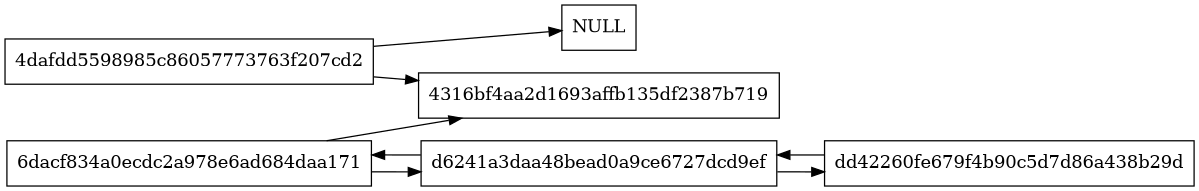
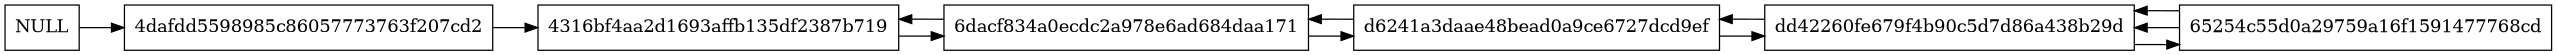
none -> (2366, 28)
none -> (915, 36)
(461, 39) -> (95, 28)
(599, 163) -> (1537, 28)
